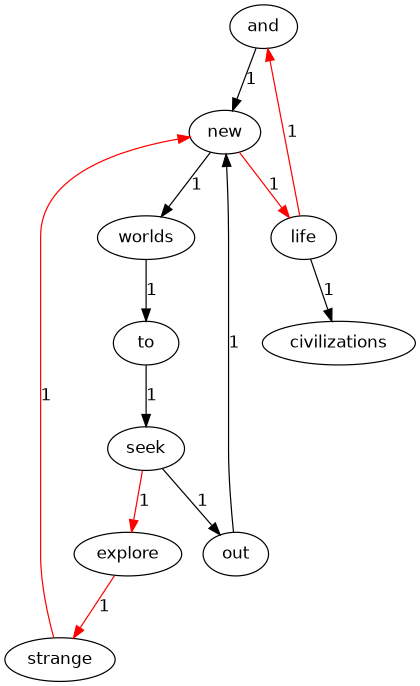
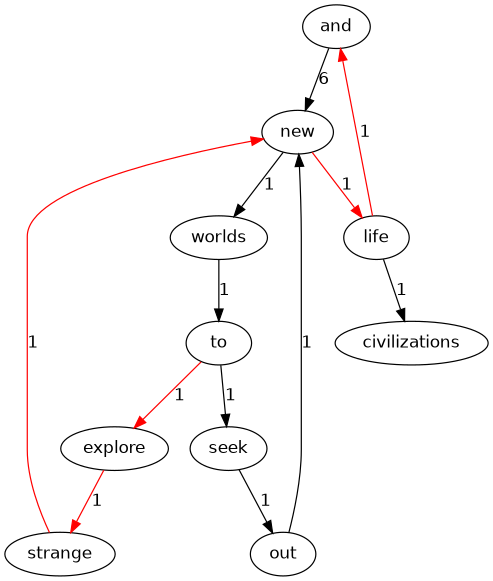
(252, 79) -> (324, 79)
(138, 495) -> (172, 391)
